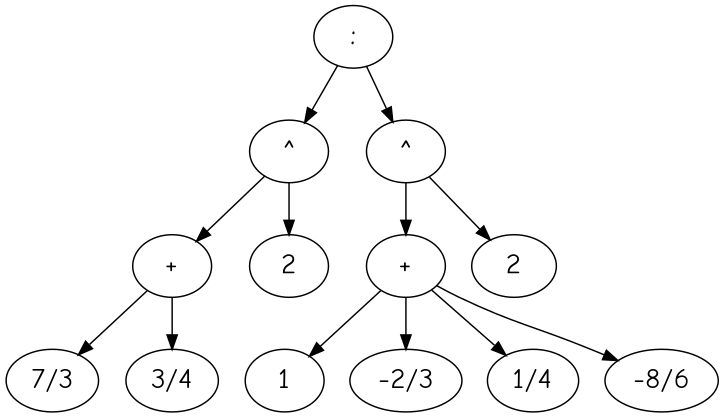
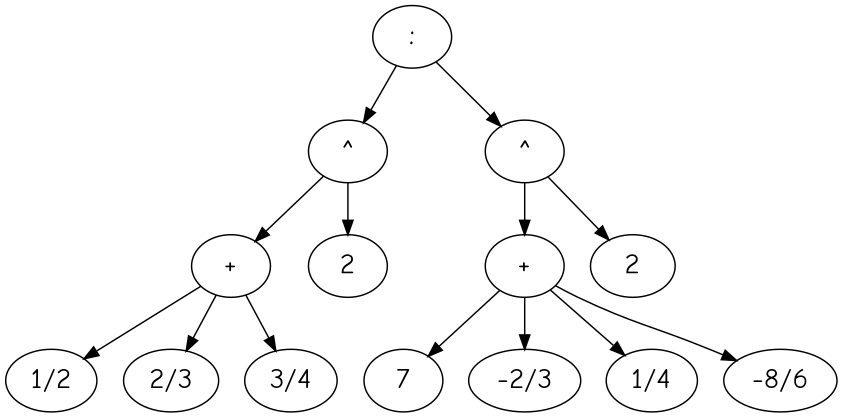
none -> (51, 381)
(52, 381) -> (171, 381)
(285, 381) -> (403, 381)
